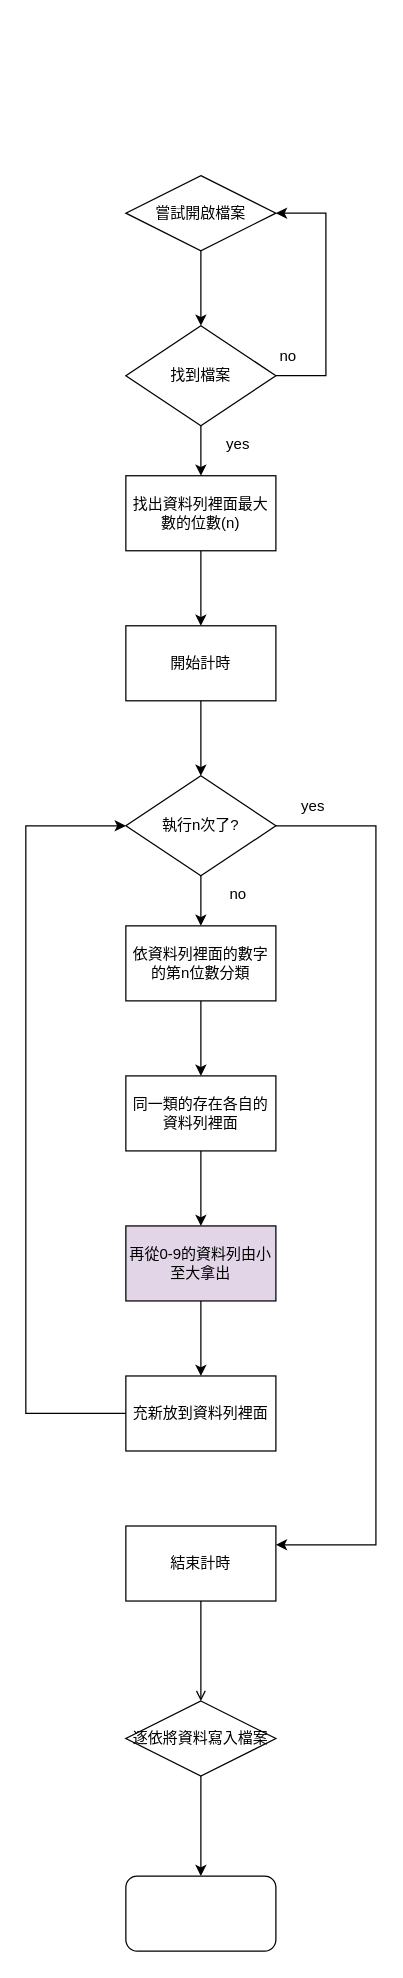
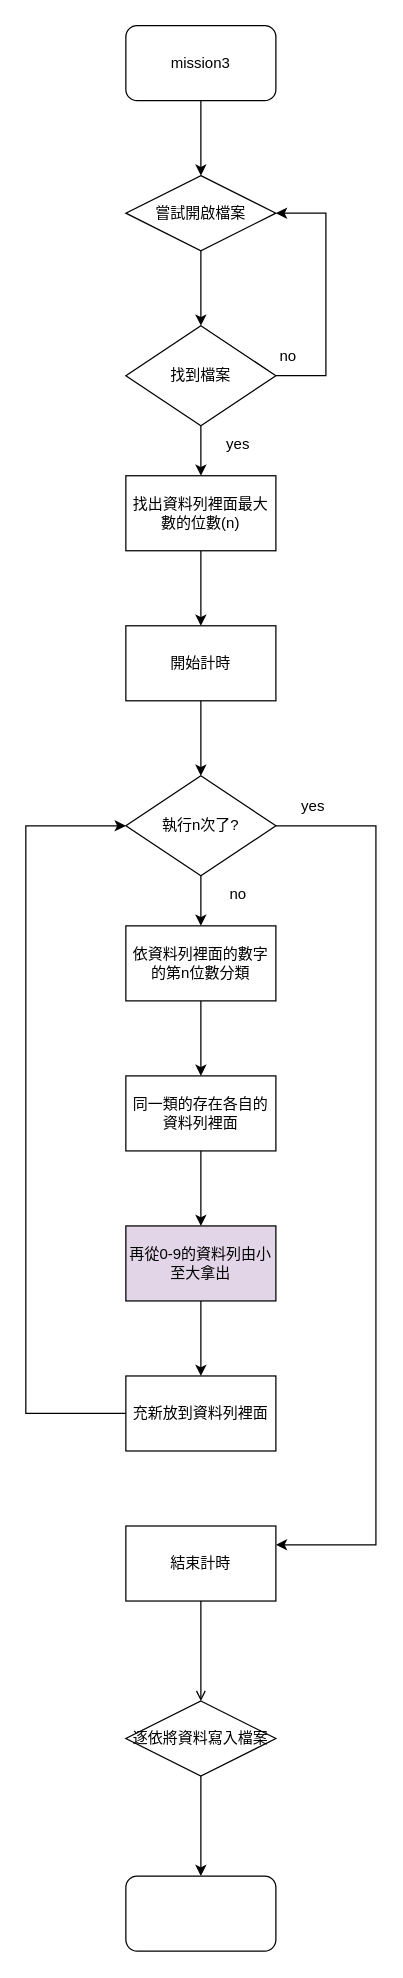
none -> (201, 63)
none -> (201, 134)
